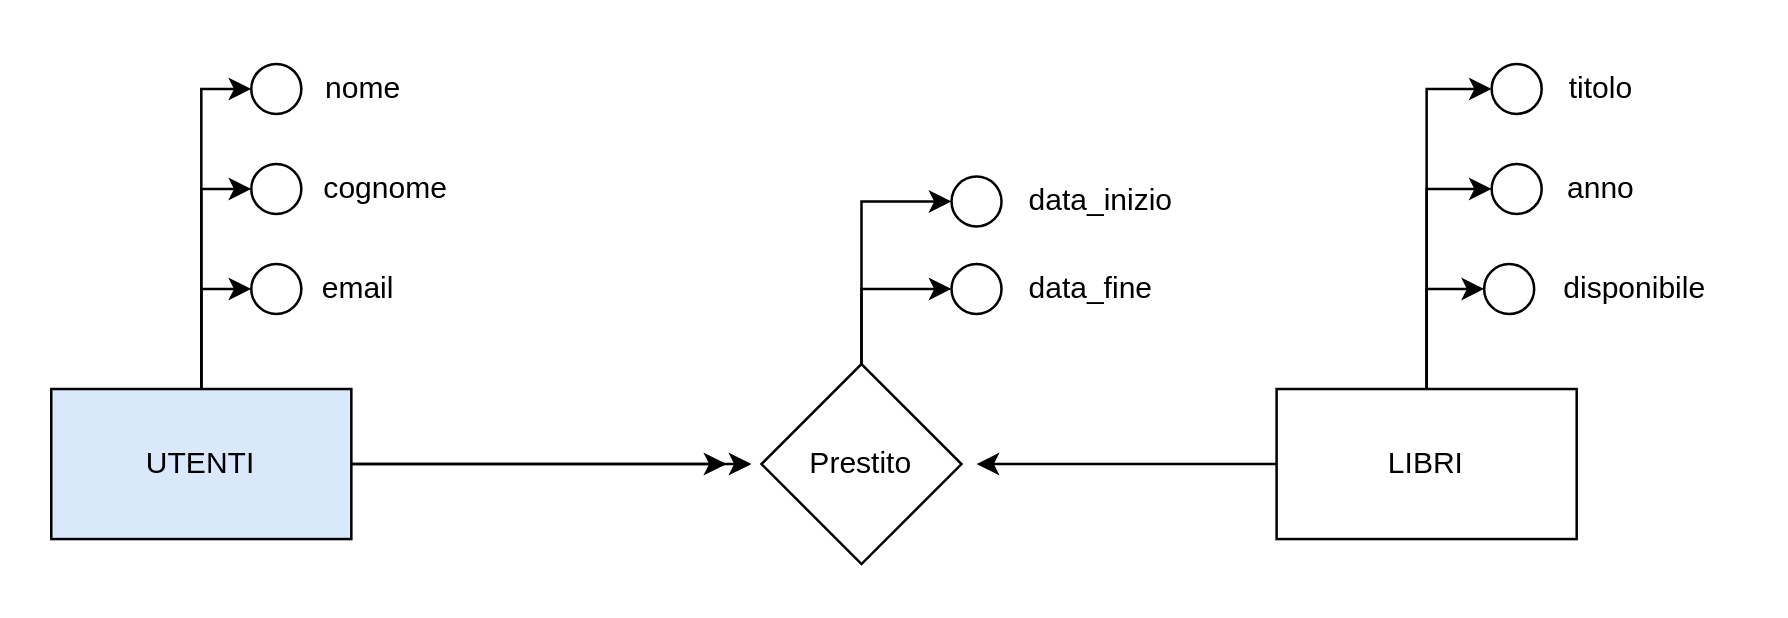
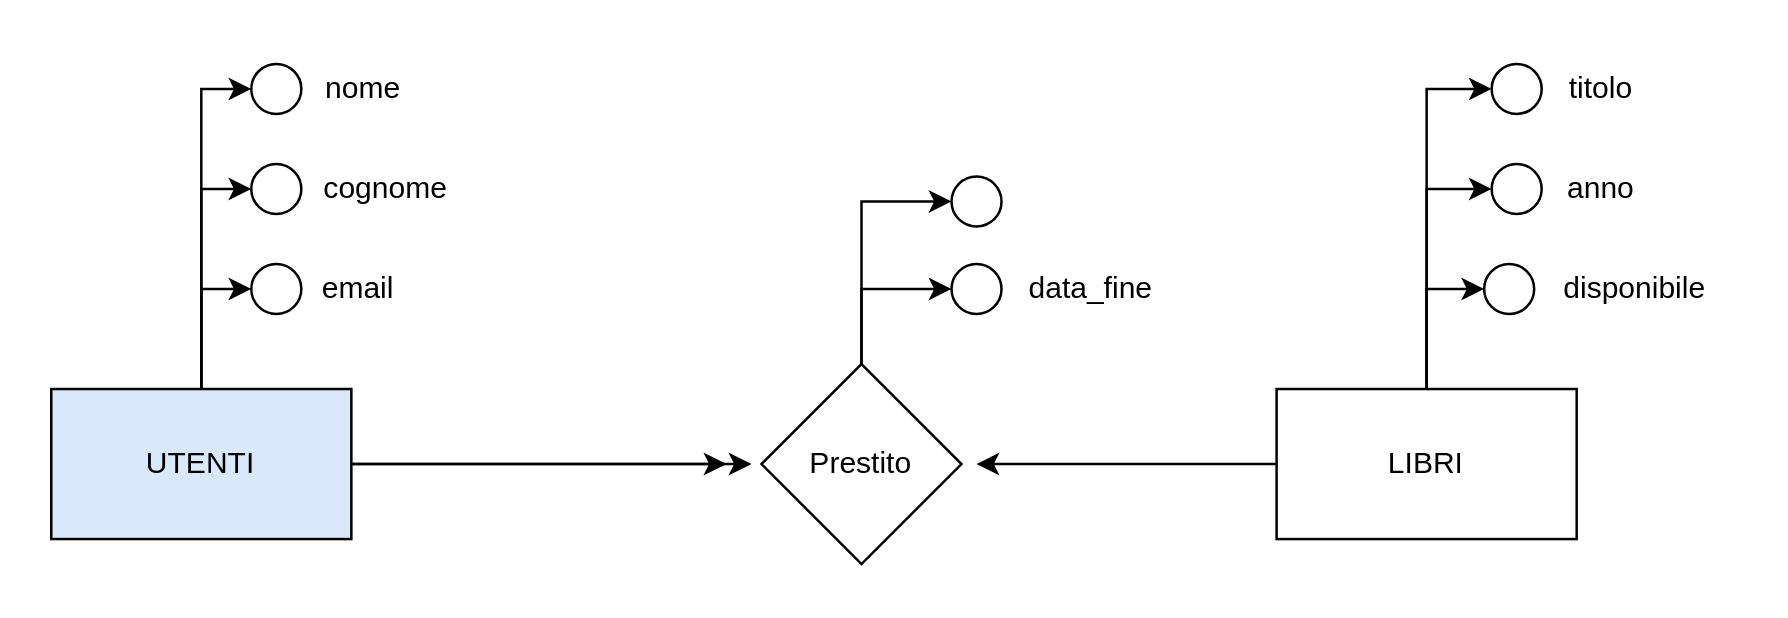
(1101, 201) -> none
